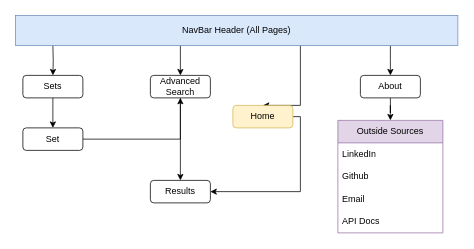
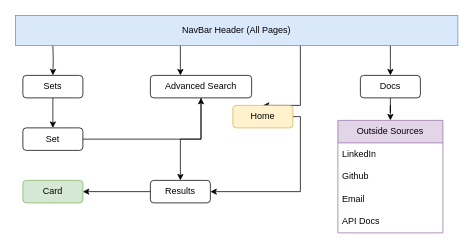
(180, 87) -> (201, 87)
(390, 87) -> (390, 87)
none -> (53, 192)
none -> (119, 192)
